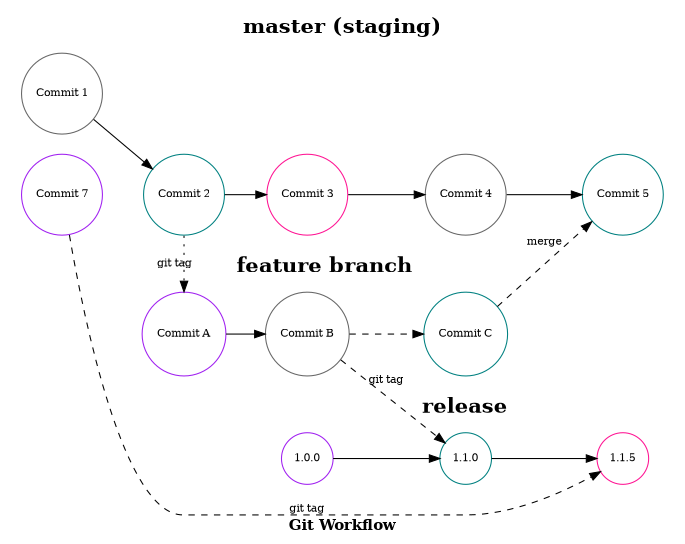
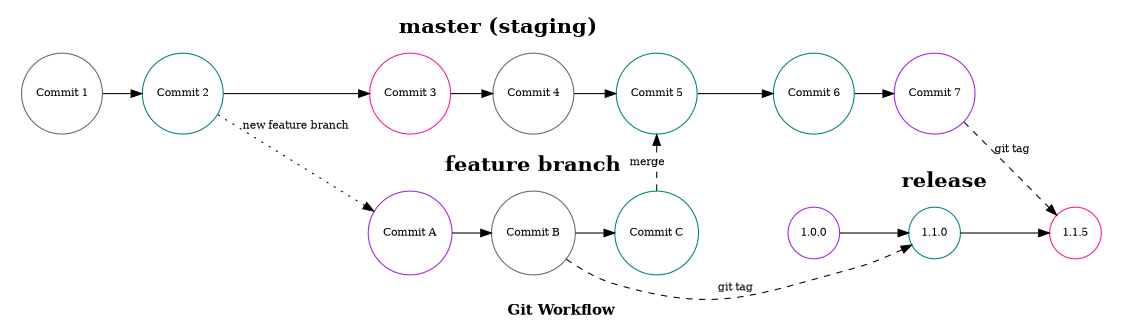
none -> (814, 94)
(175, 264) -> (296, 126)
(381, 334) -> (590, 233)
